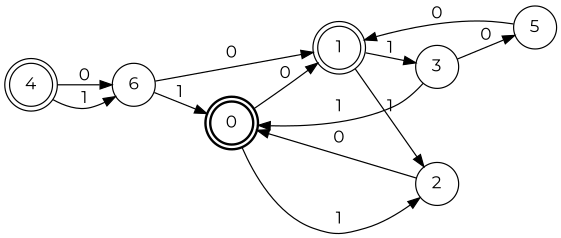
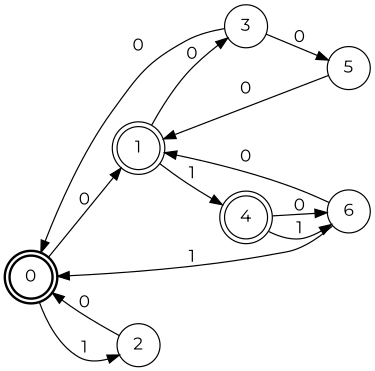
(391, 48) -> (192, 54)
(339, 107) -> (139, 46)
(389, 117) -> (185, 182)
